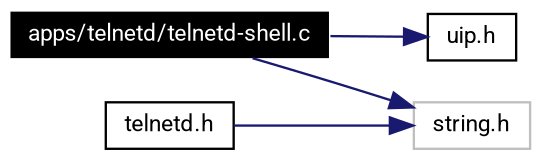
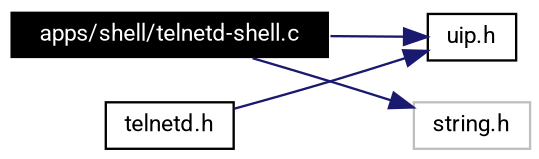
(170, 35) -> (170, 35)
(312, 126) -> (303, 89)
